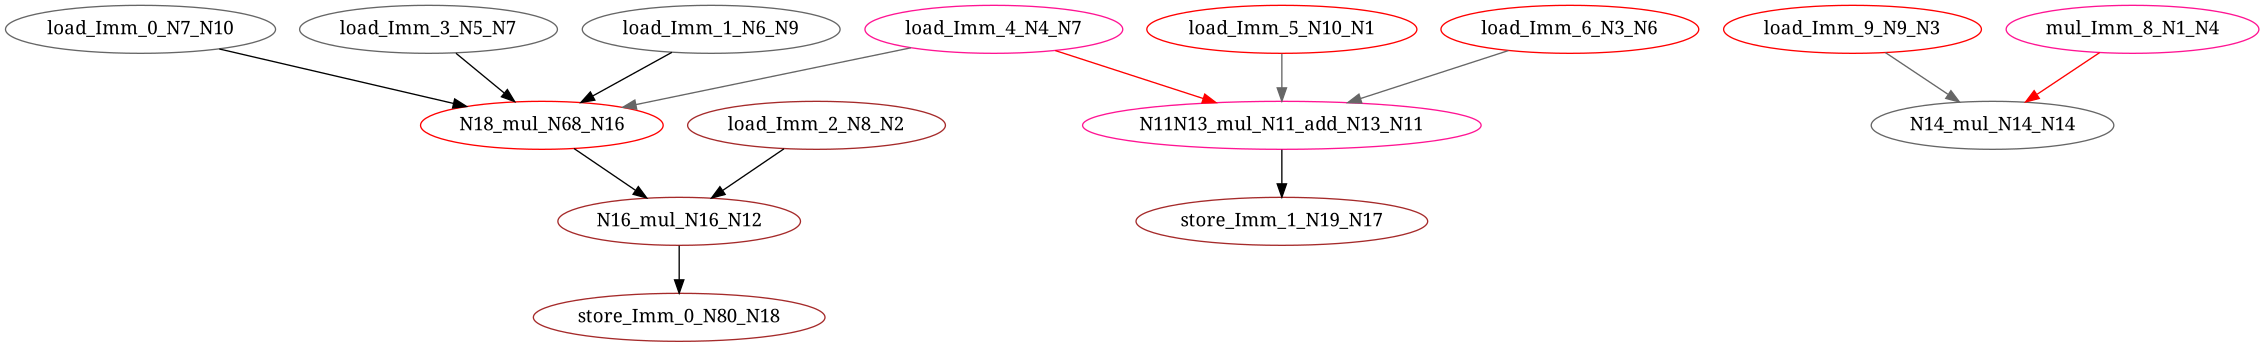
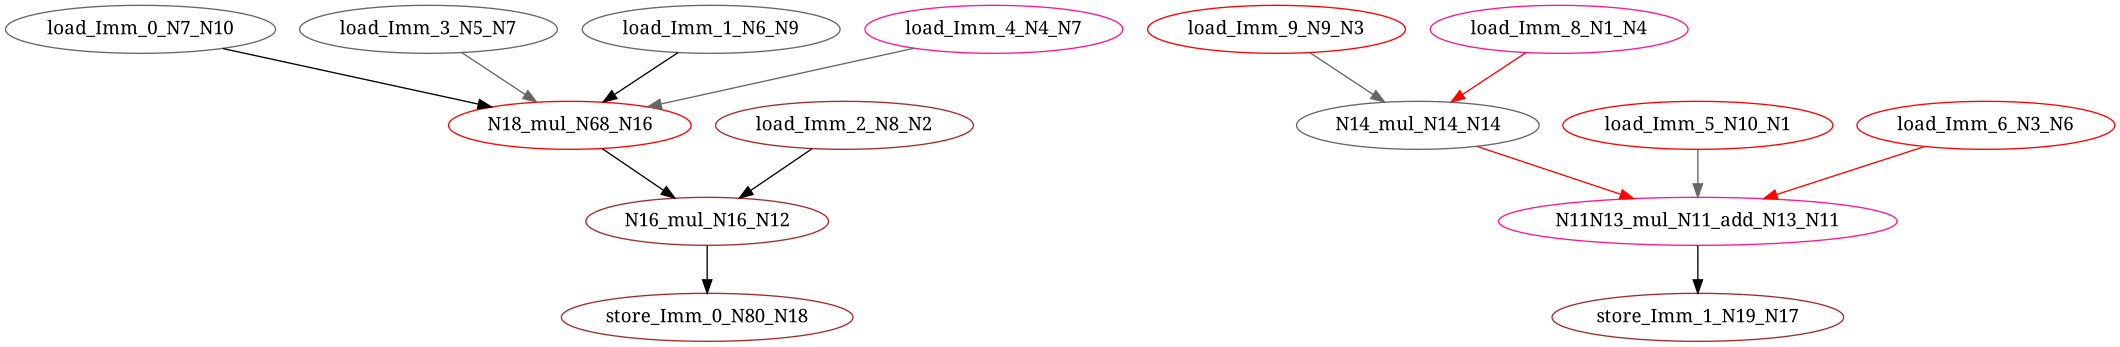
(2133, 29) -> (1559, 29)
(480, 73) -> (493, 73)
(1129, 75) -> (1549, 170)
(1434, 75) -> (1850, 171)
